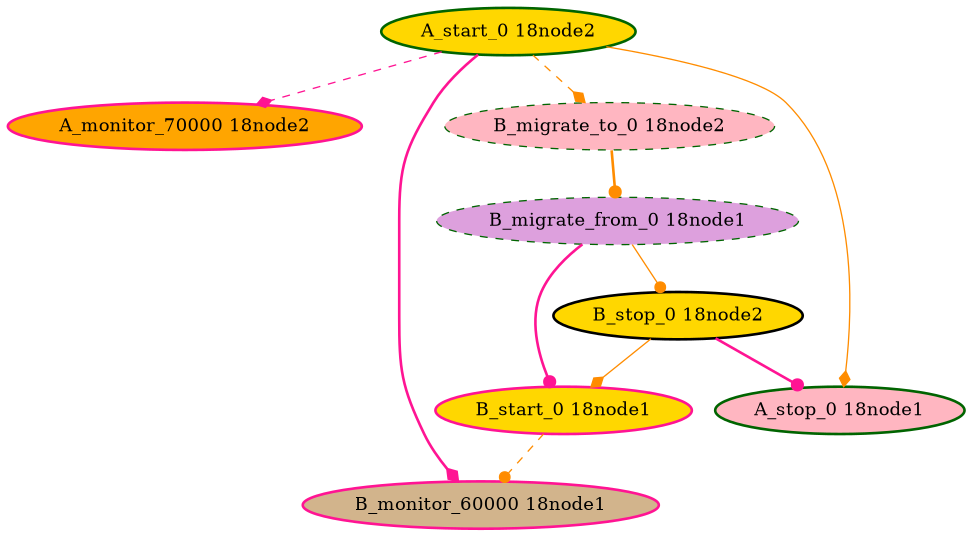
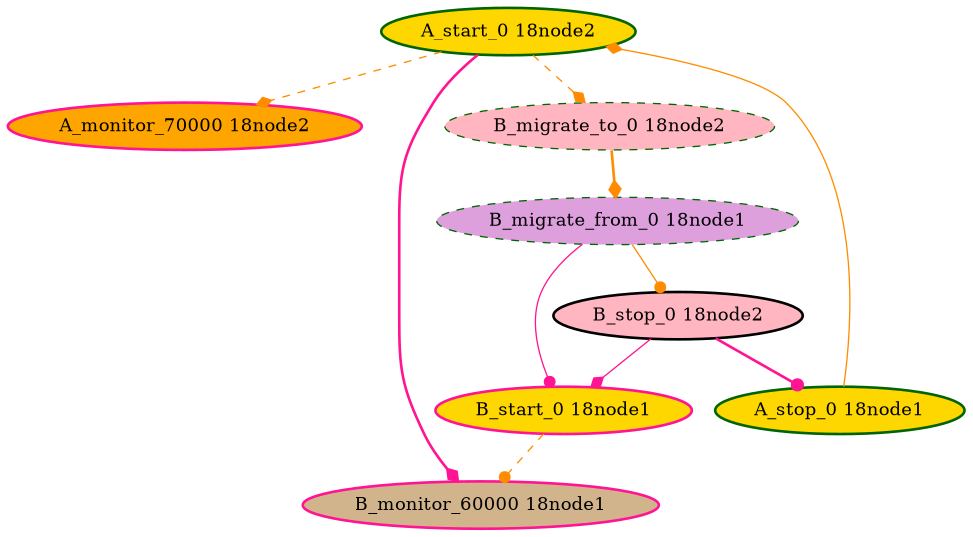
(357, 76) -> (357, 76)
(814, 140) -> (821, 154)
(613, 168) -> (613, 166)
(538, 303) -> (538, 303)
(678, 316) -> (678, 316)
(627, 358) -> (627, 358)
(840, 410) -> (840, 410)
